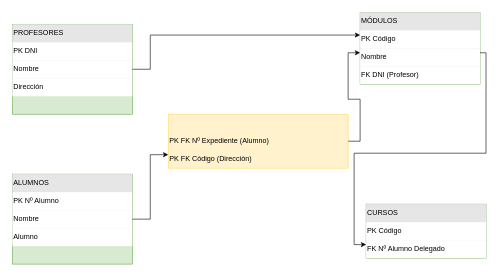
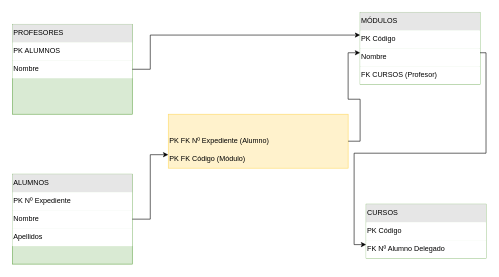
(25, 51) -> (33, 51)
(394, 75) -> (400, 75)
(72, 87) -> none
(212, 159) -> (207, 159)
(35, 201) -> (43, 201)
(25, 237) -> (29, 237)
